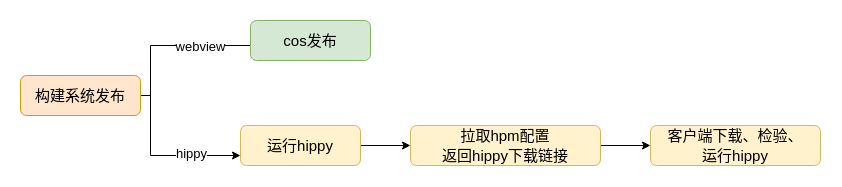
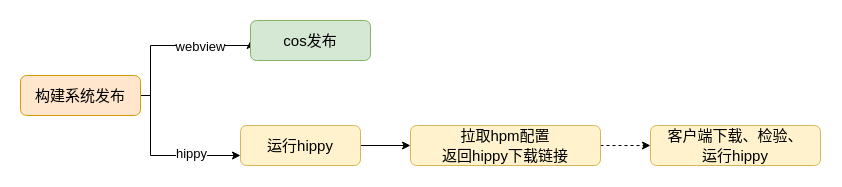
(250, 46) -> (249, 46)
(623, 146) -> (623, 146)
